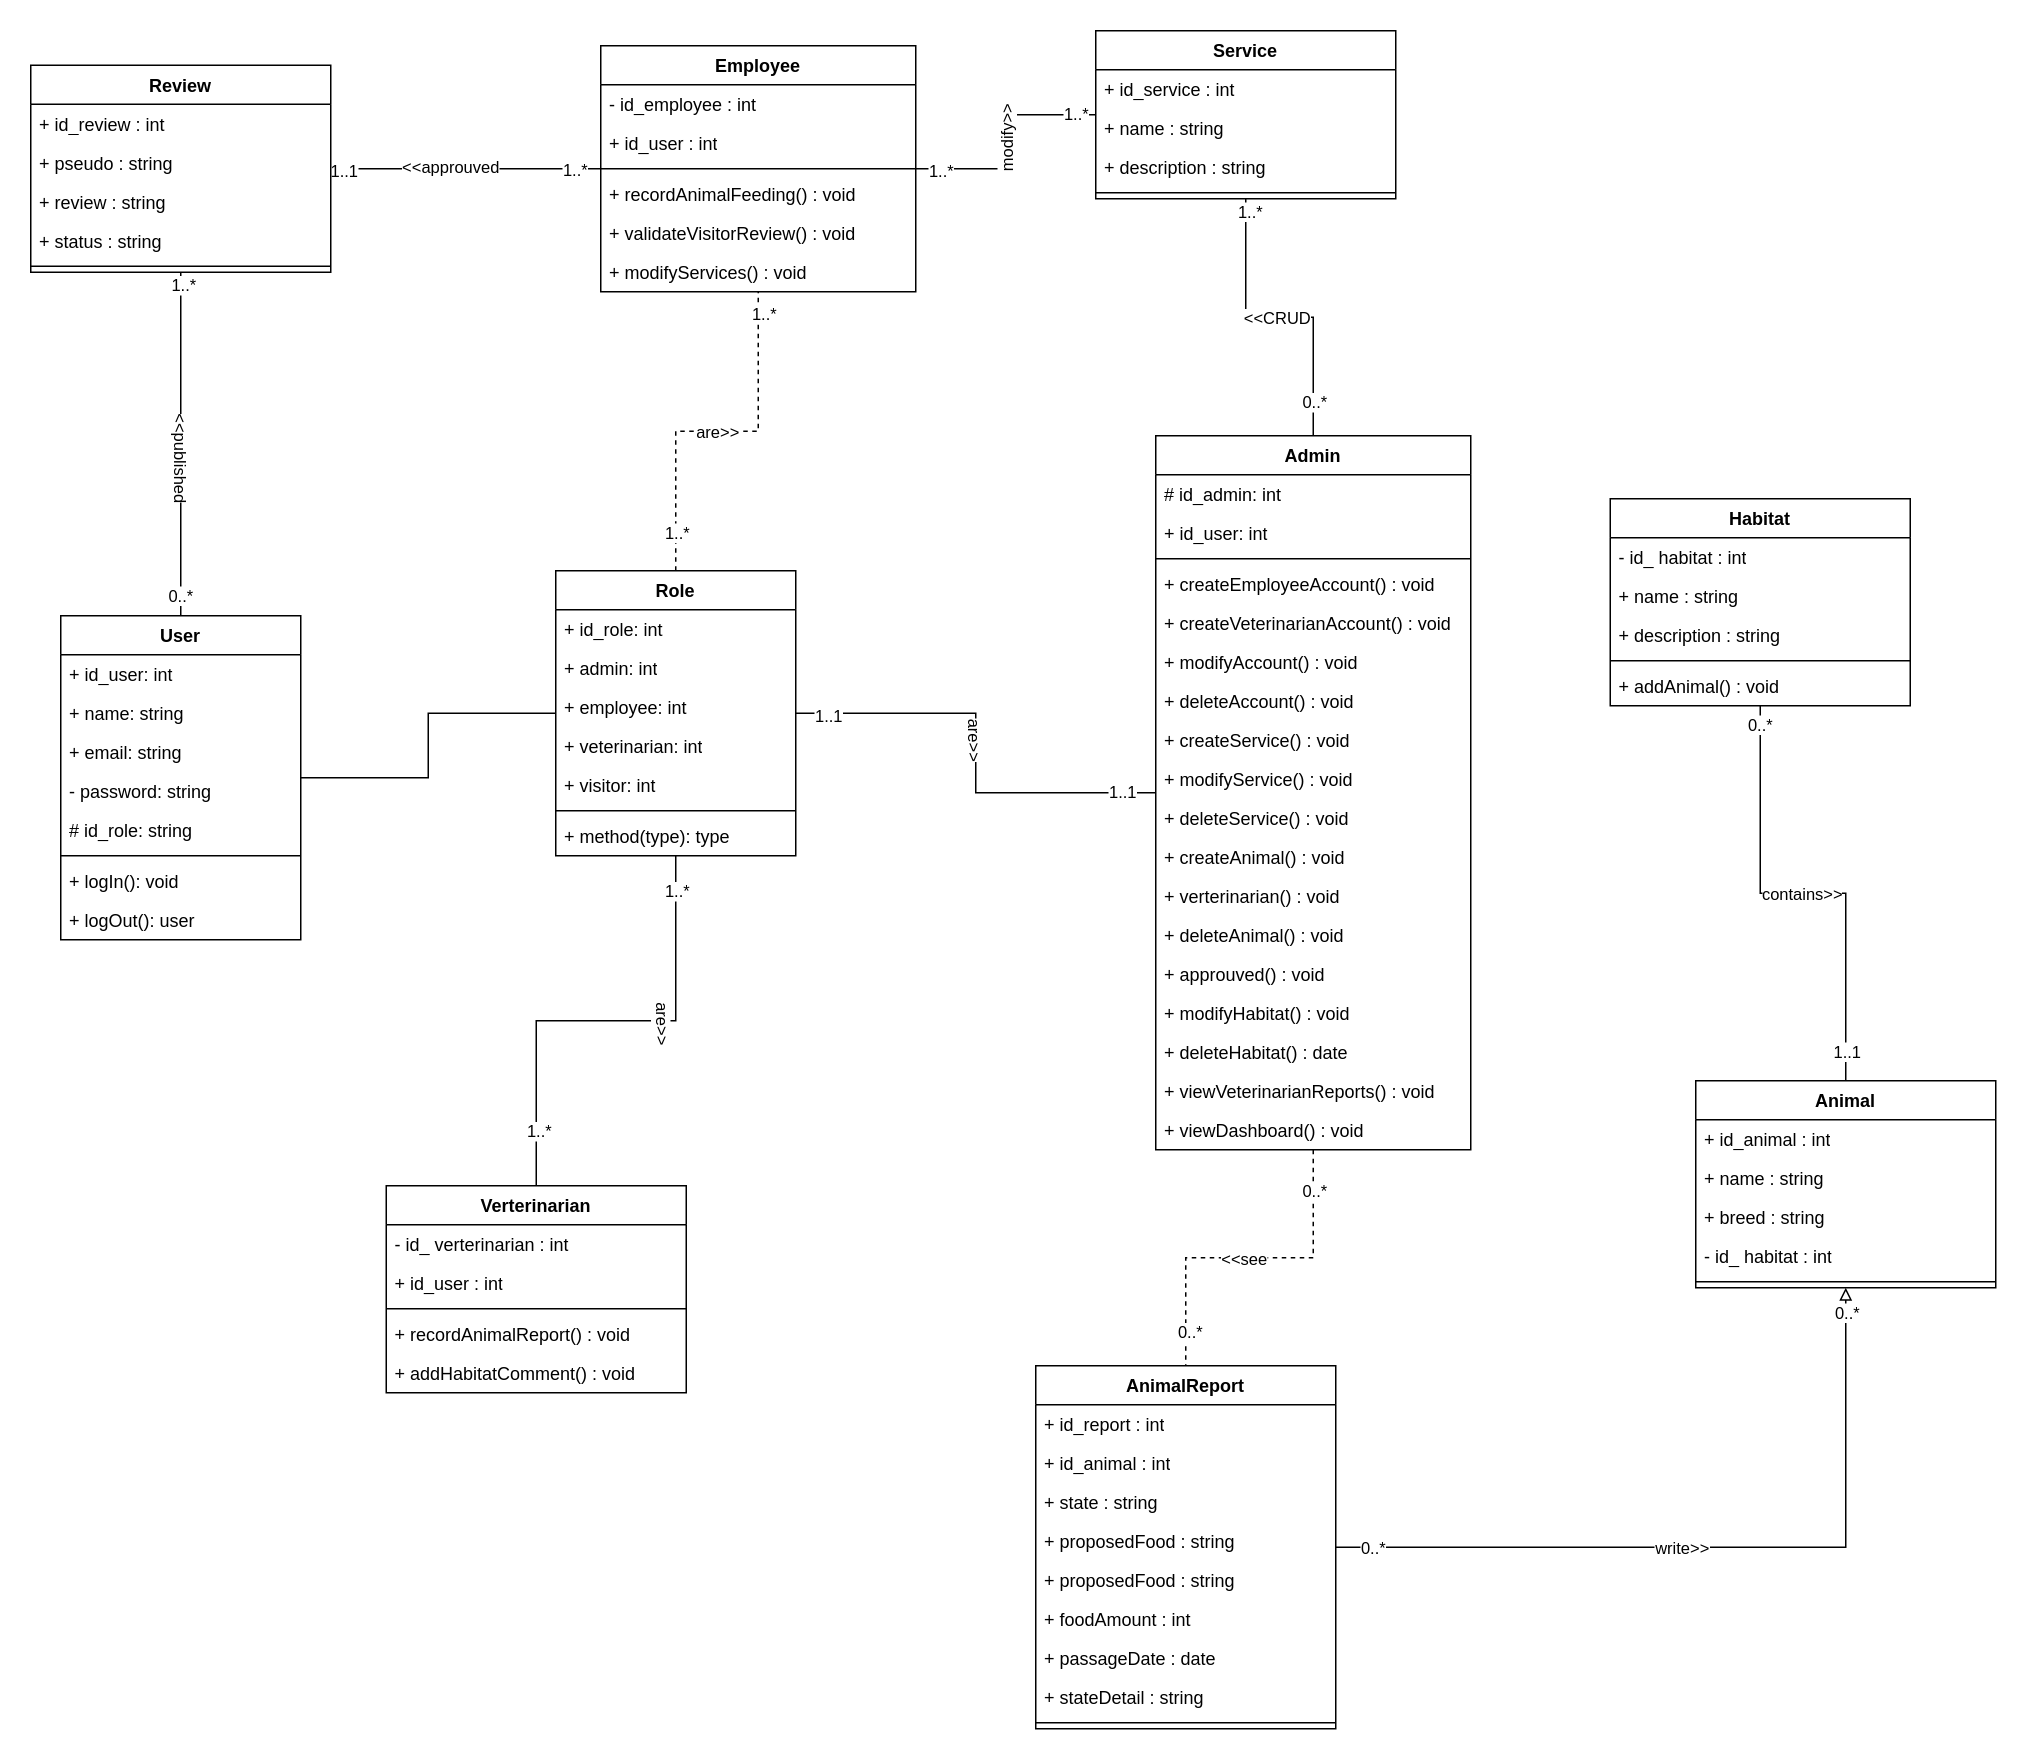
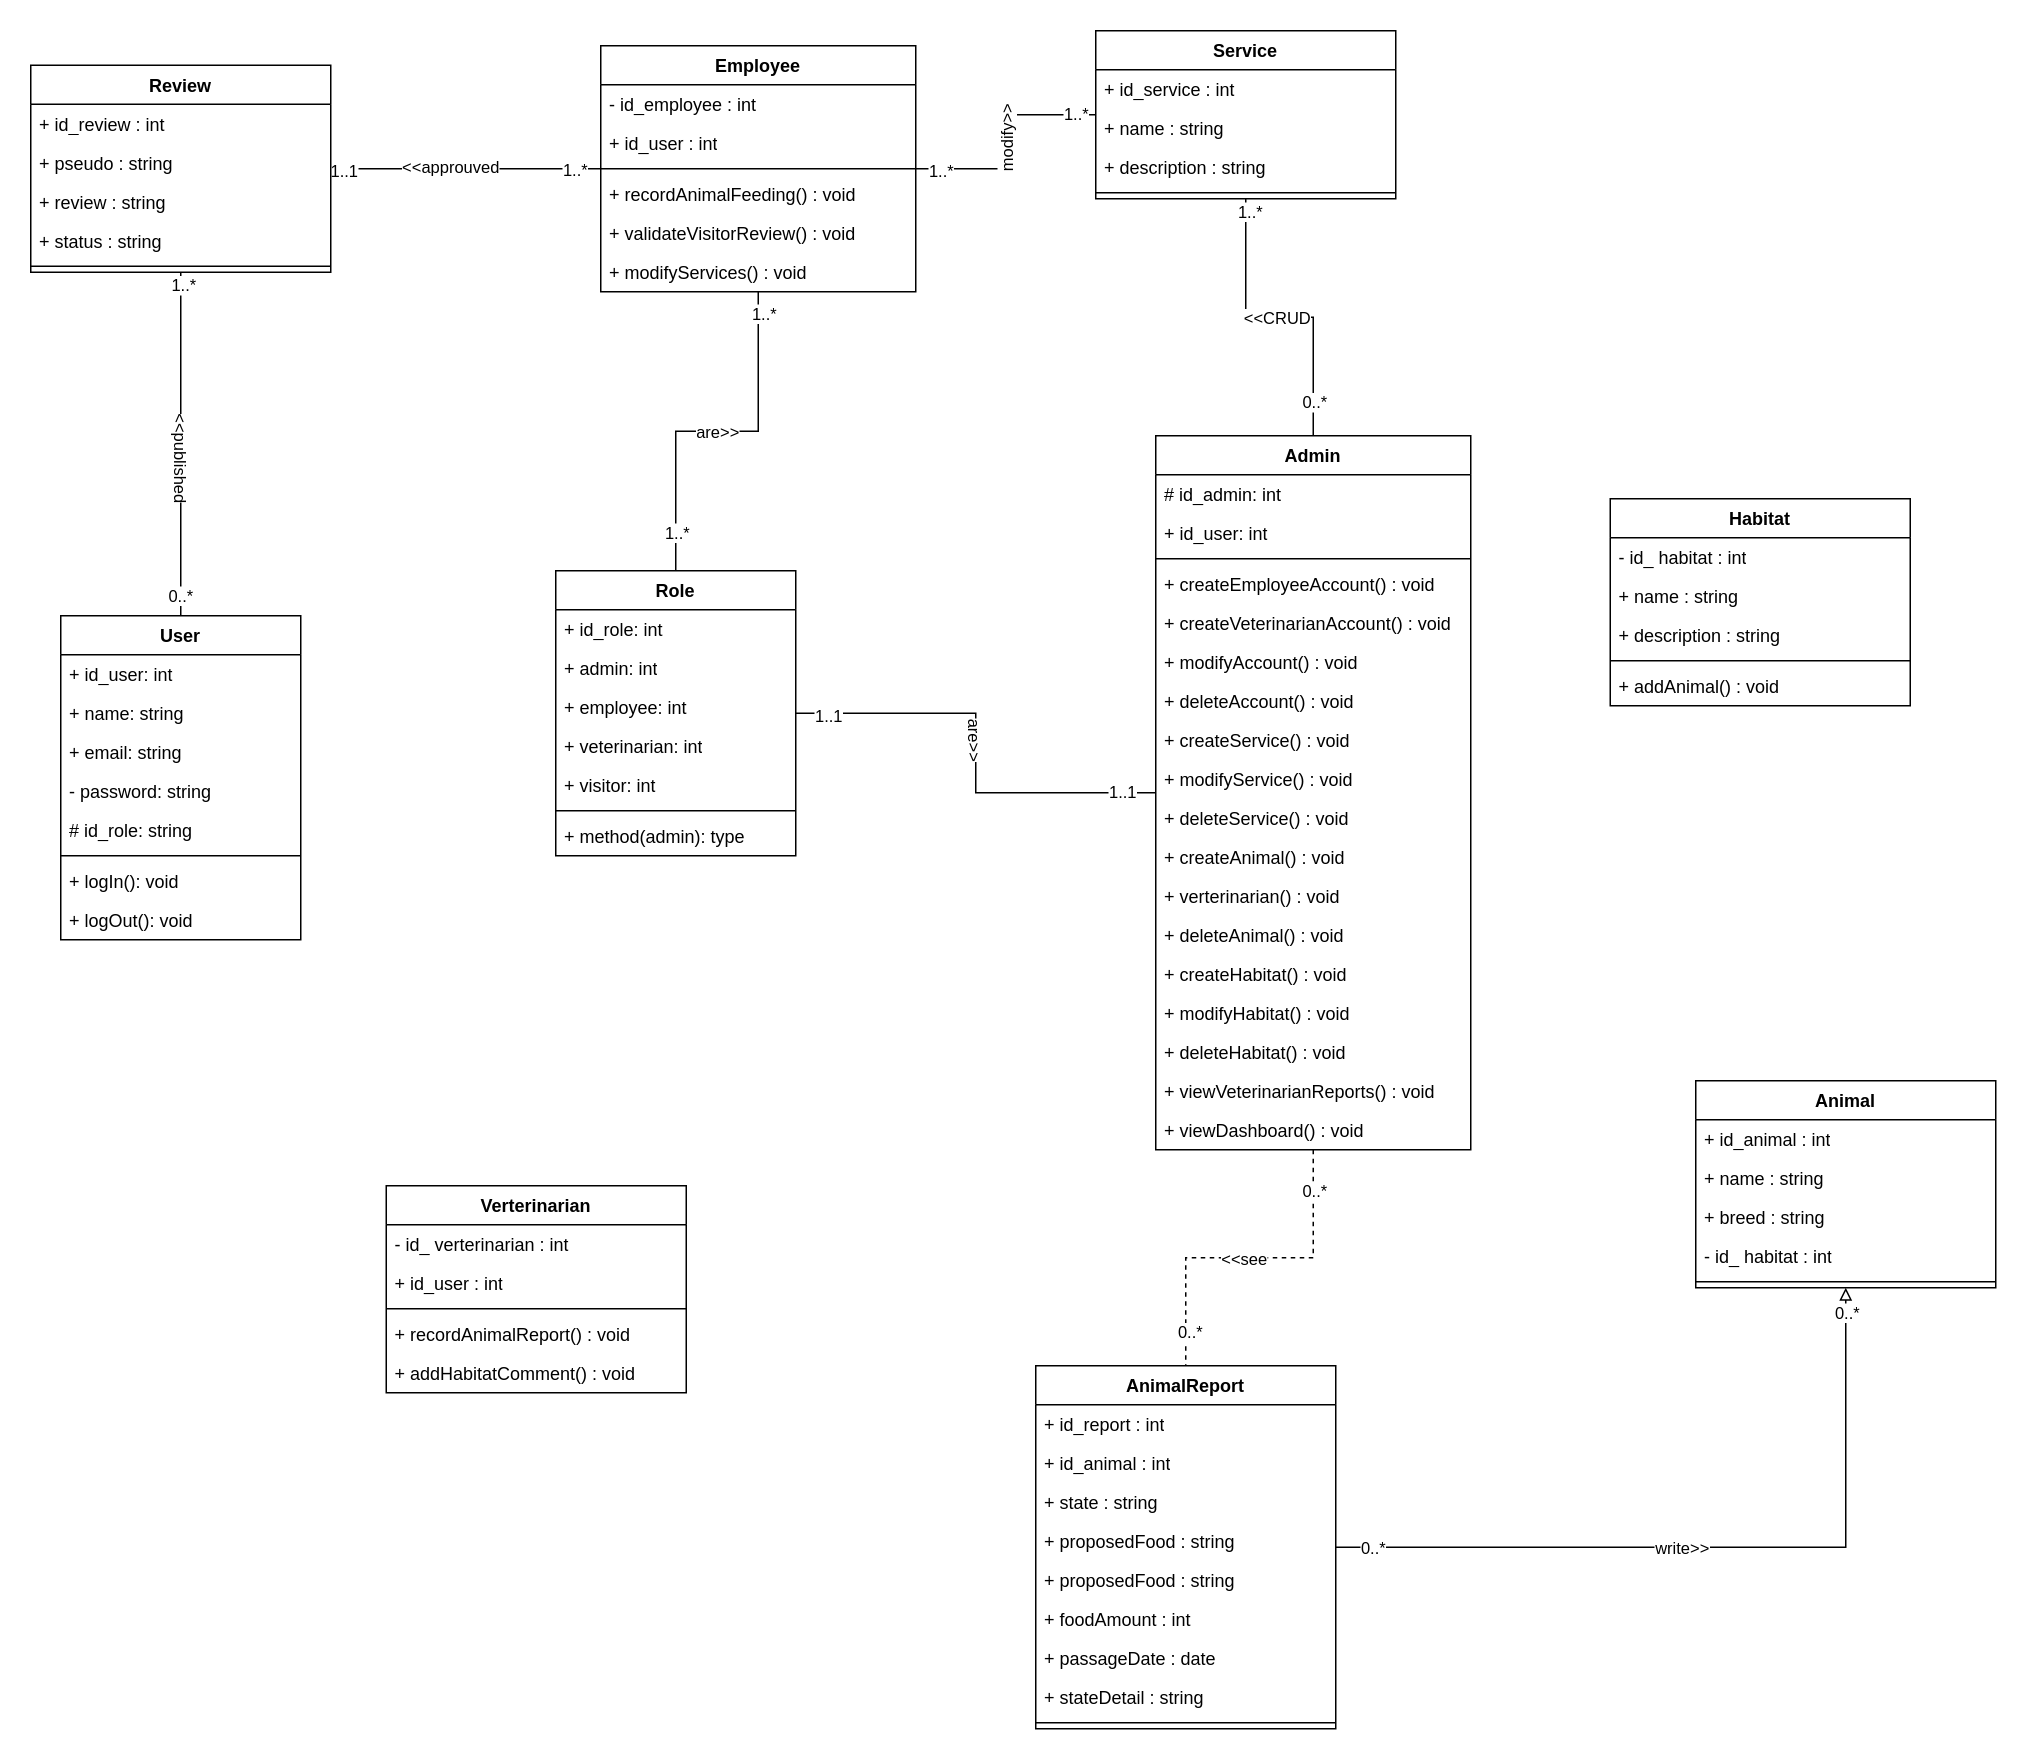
(758, 387) -> (758, 387)
(428, 747) -> none
(659, 838) -> (661, 838)
(1794, 893) -> none
(141, 922) -> (139, 922)
(1256, 976) -> (1274, 976)
(620, 1021) -> none
(1274, 1054) -> (1272, 1054)
